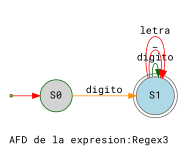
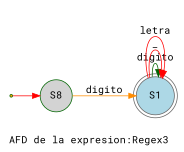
(56, 96) -> (56, 96)
